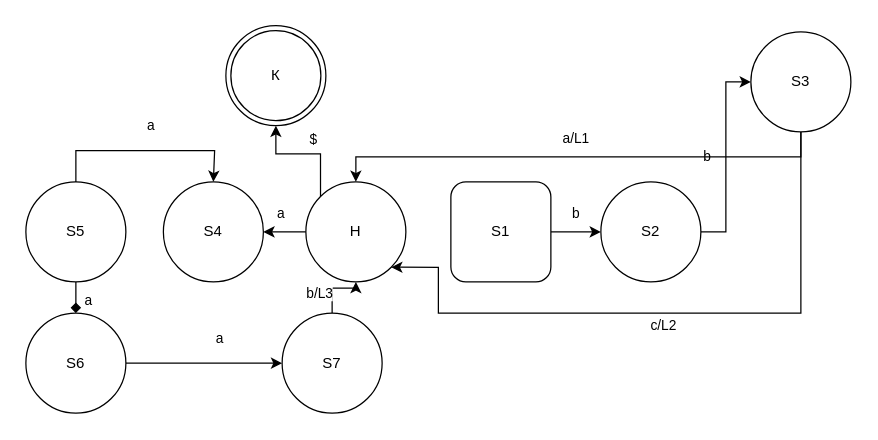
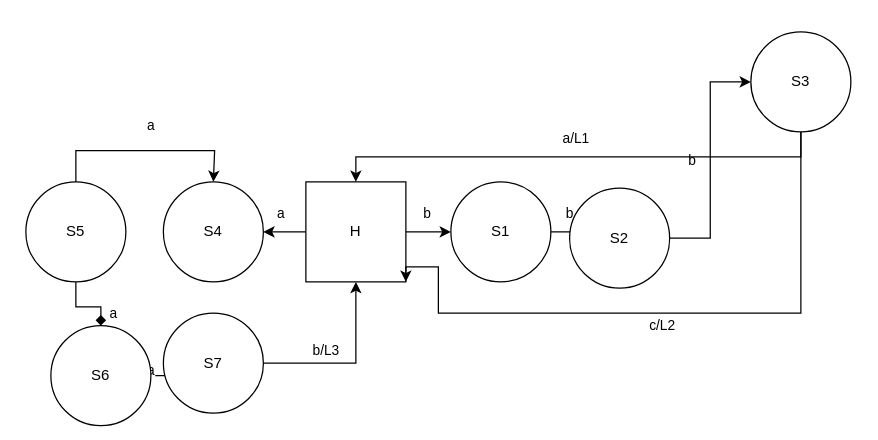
(276, 76) -> none
(309, 154) -> none
(356, 232) -> (356, 232)
none -> (429, 232)
(501, 232) -> (501, 232)
(651, 232) -> (619, 238)
(76, 363) -> (101, 376)
(332, 363) -> (213, 363)
